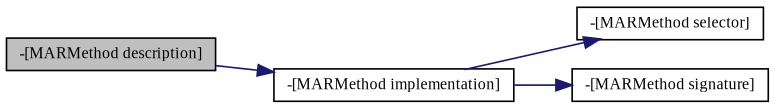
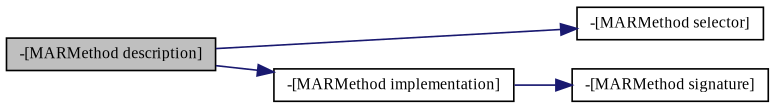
(524, 56) -> (388, 39)
